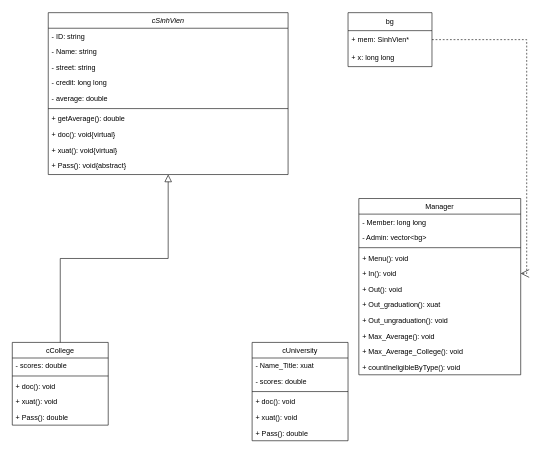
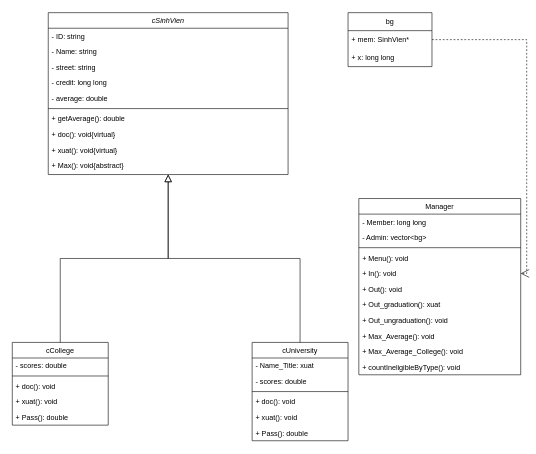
(96, 166) -> (94, 166)
none -> (277, 258)
